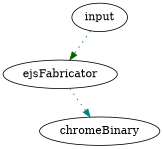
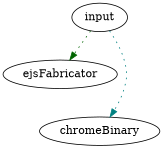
(78, 100) -> (126, 70)
